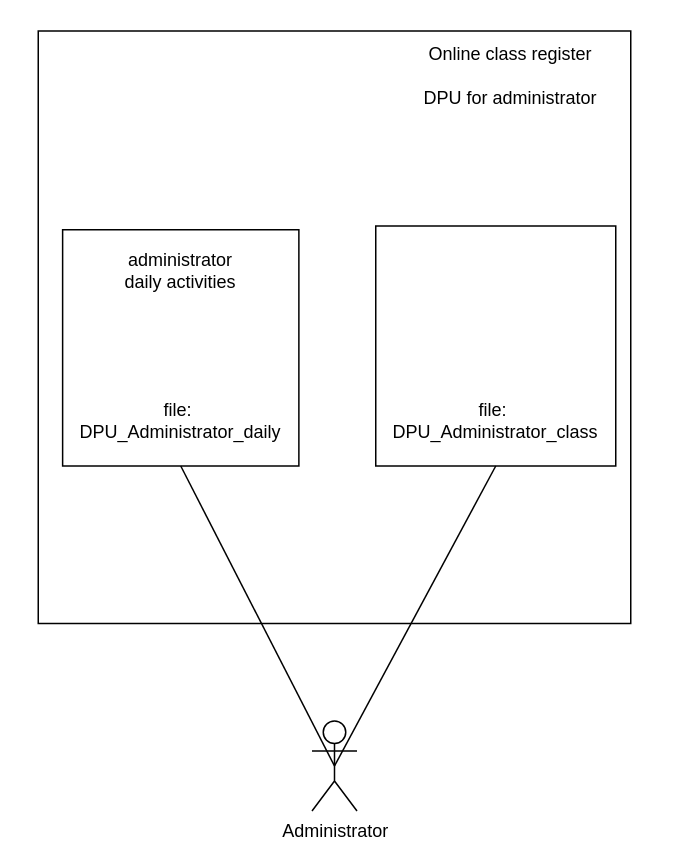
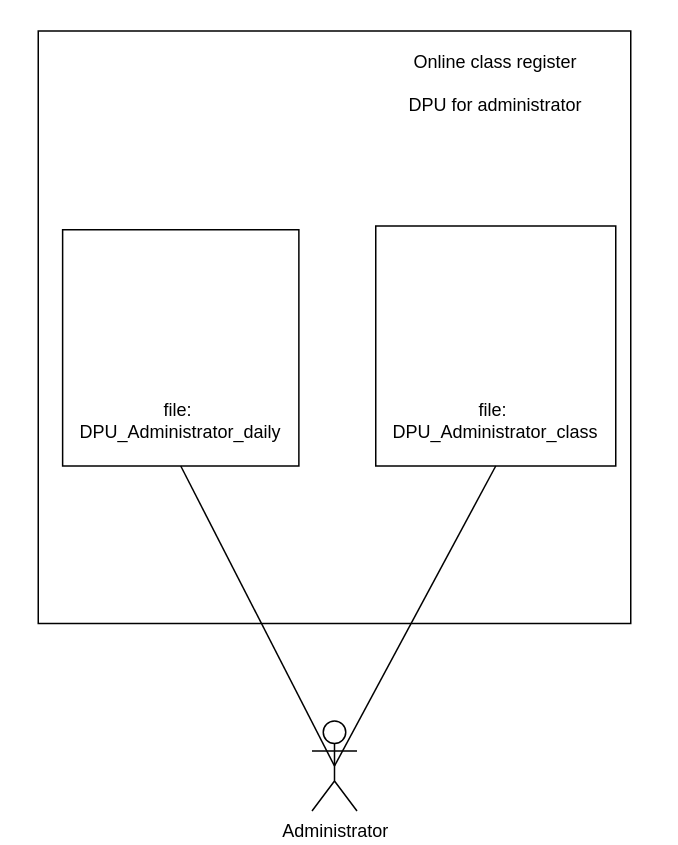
(511, 76) -> (496, 83)
(181, 271) -> none
